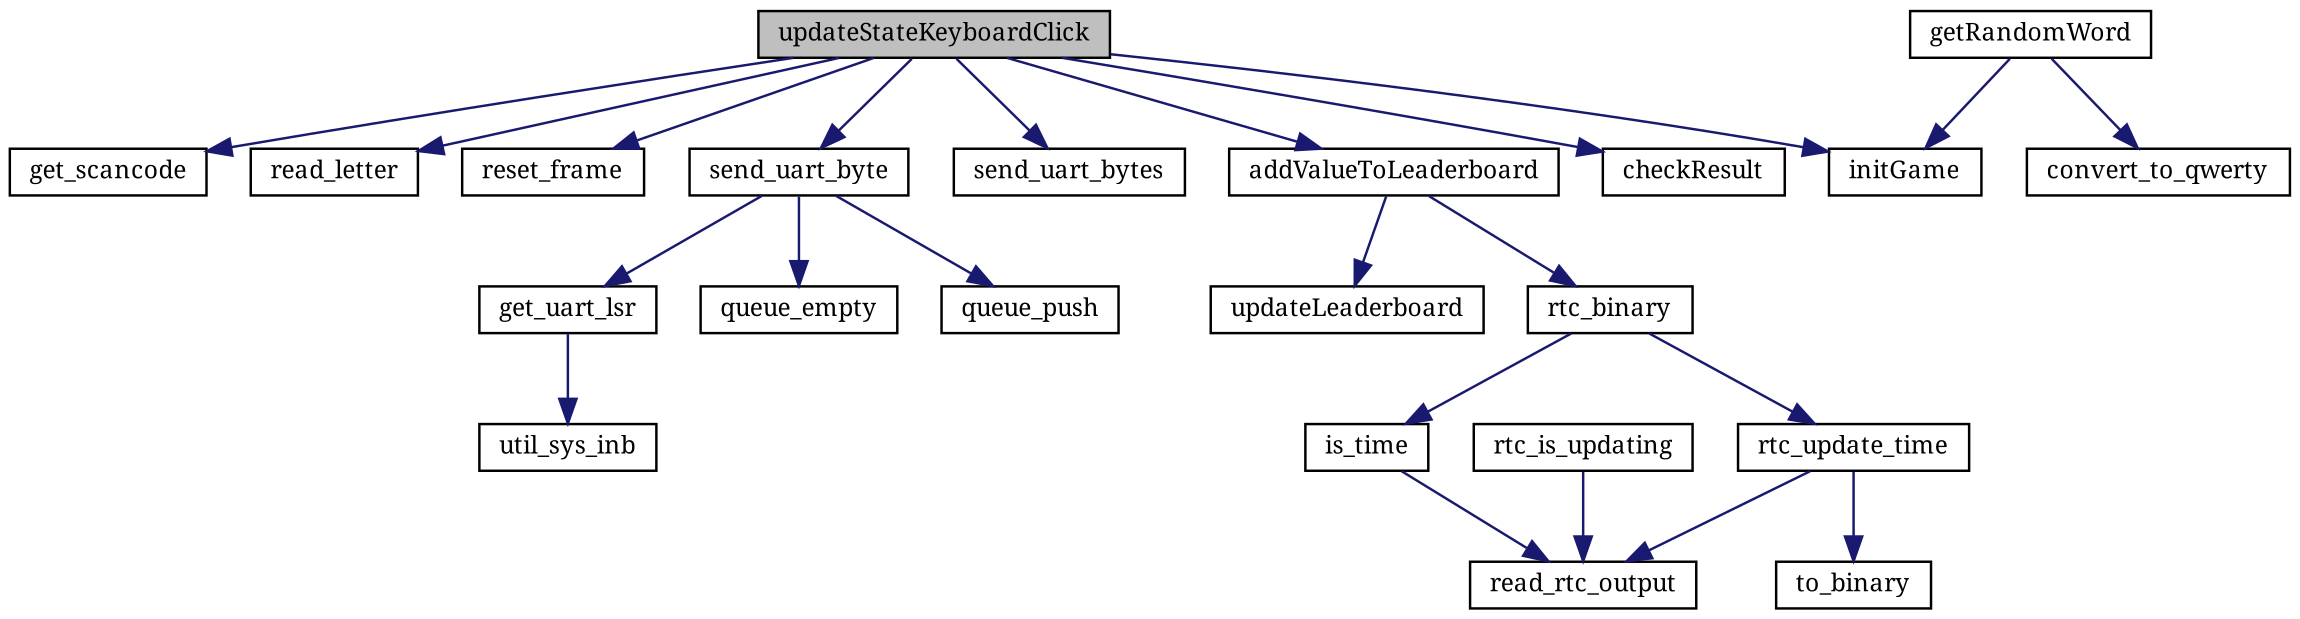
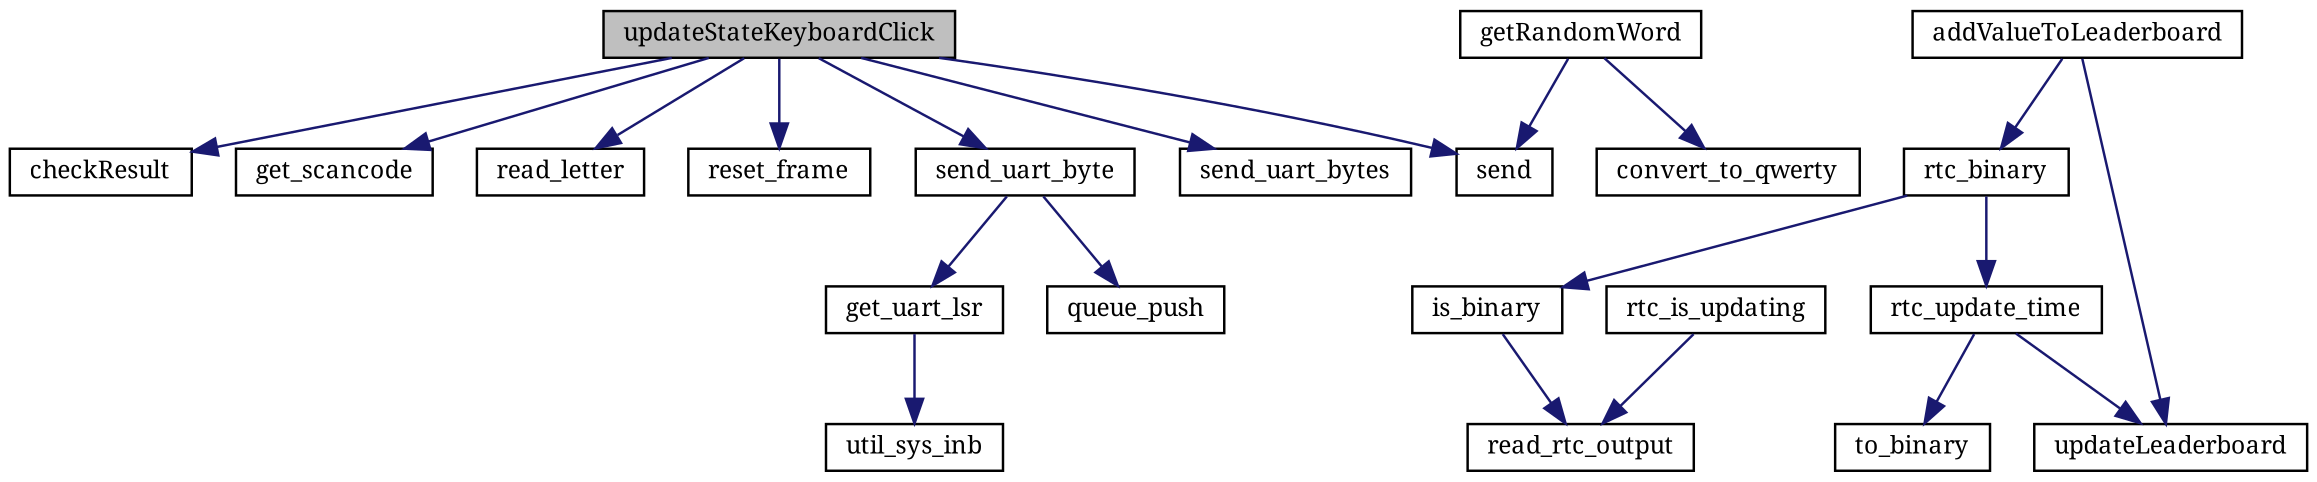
(1152, 100) -> none
(1905, 172) -> (1504, 172)
(799, 310) -> none
(1367, 447) -> (1487, 310)
(1729, 511) -> (2068, 371)
